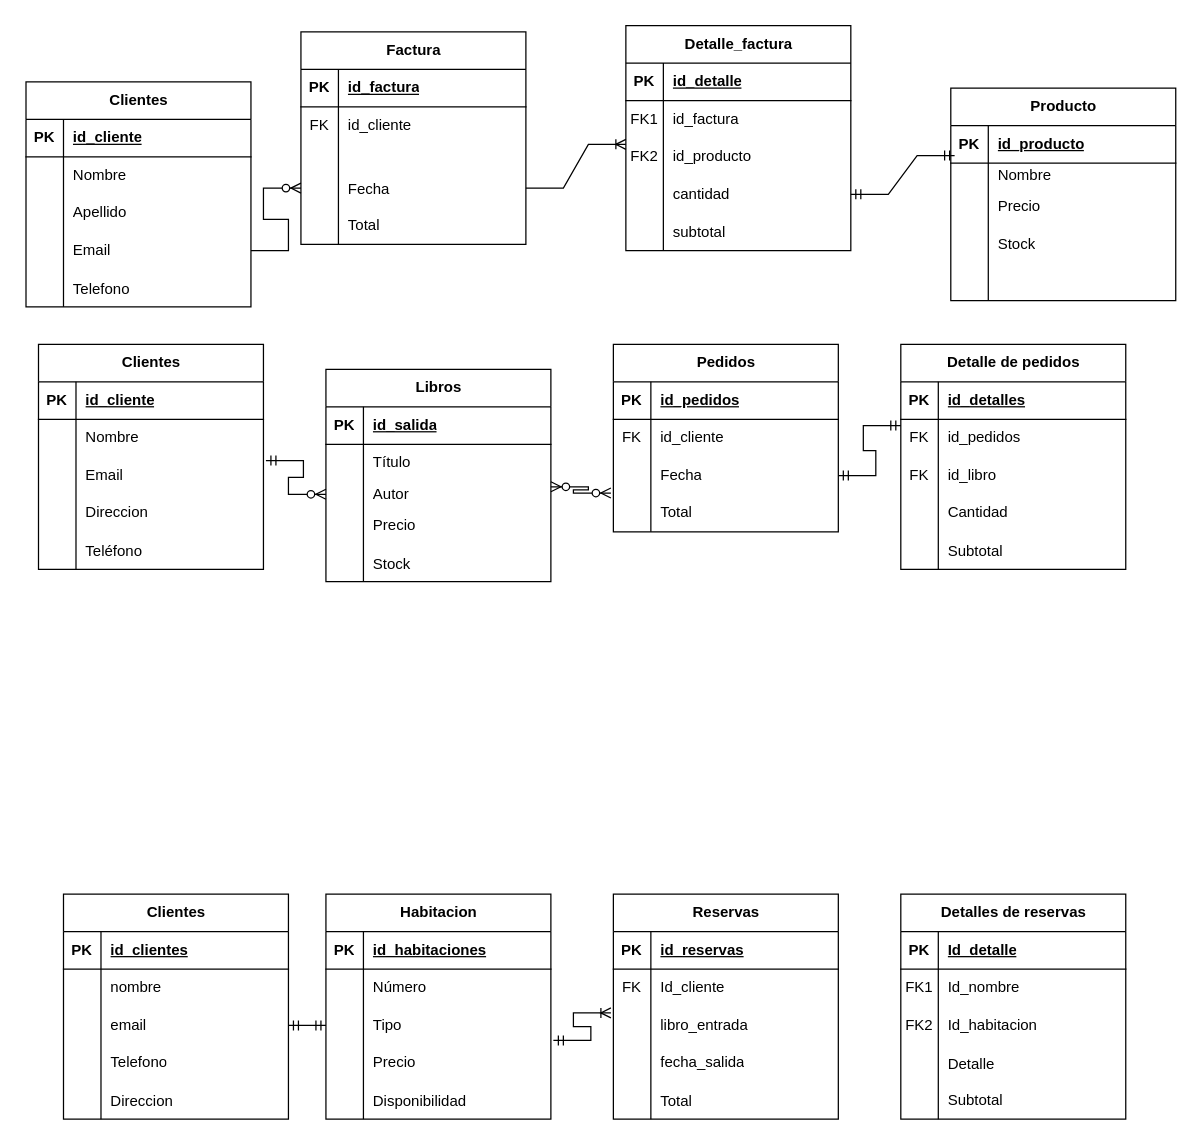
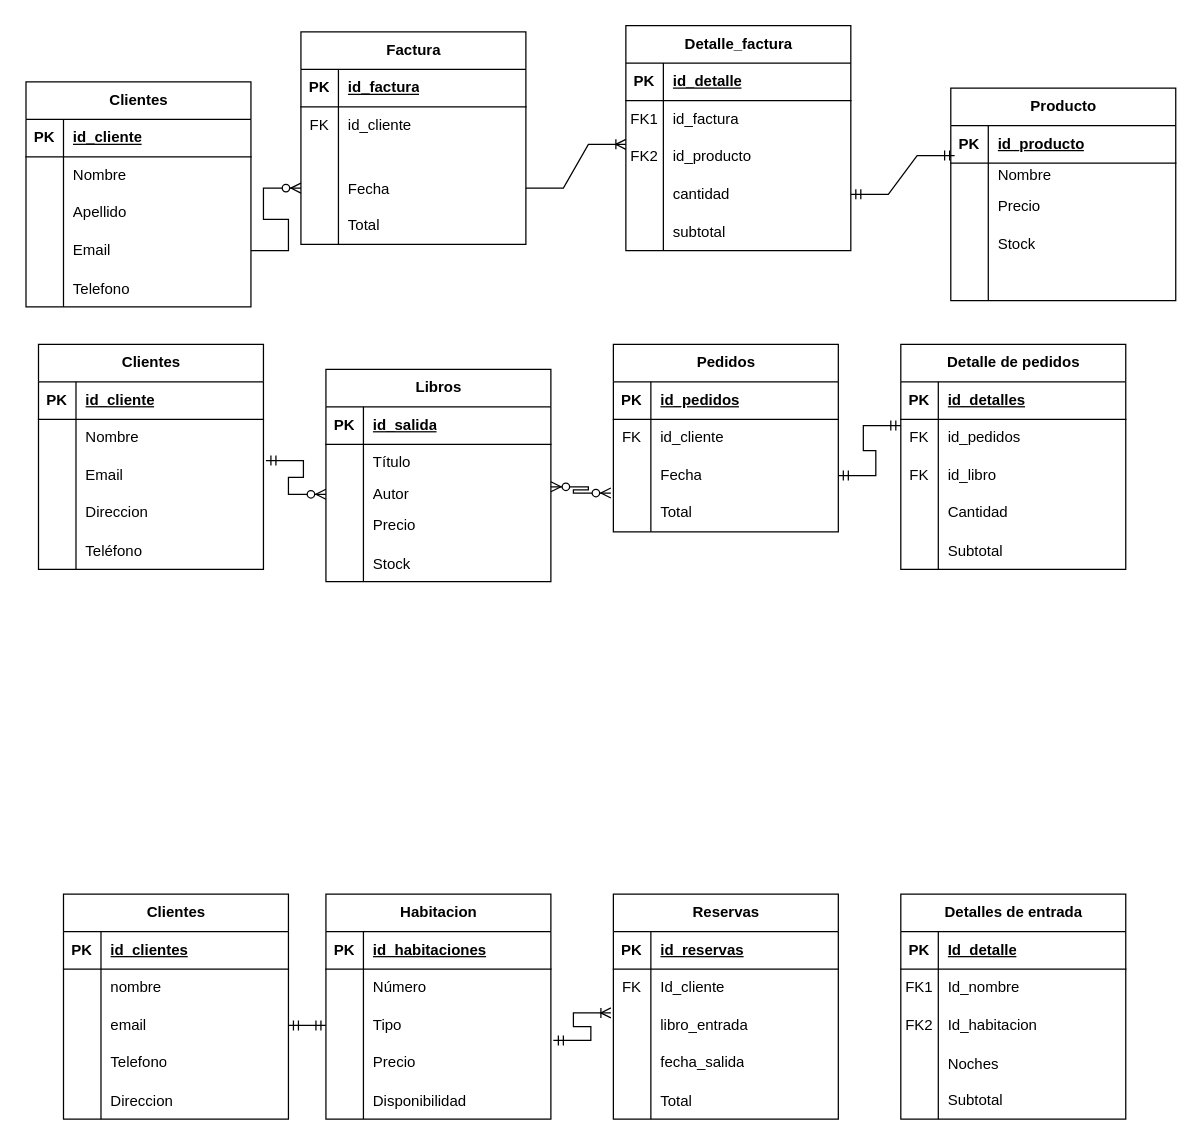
(1014, 913) -> (1014, 913)
(973, 1064) -> (973, 1064)
